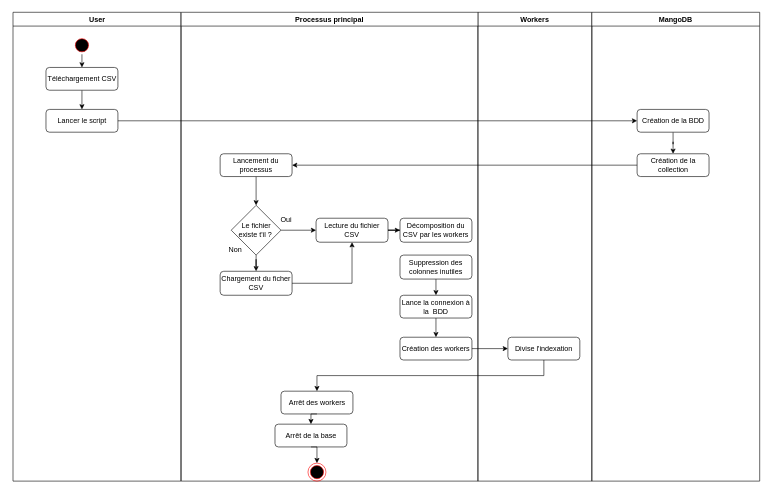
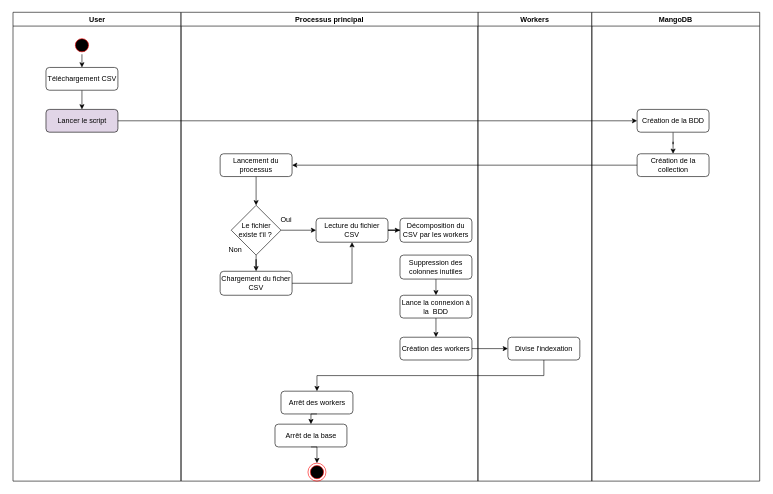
(82, 121) -> (82, 121)
